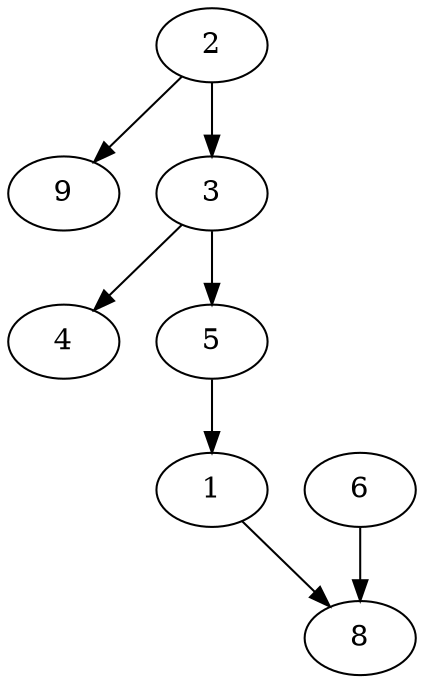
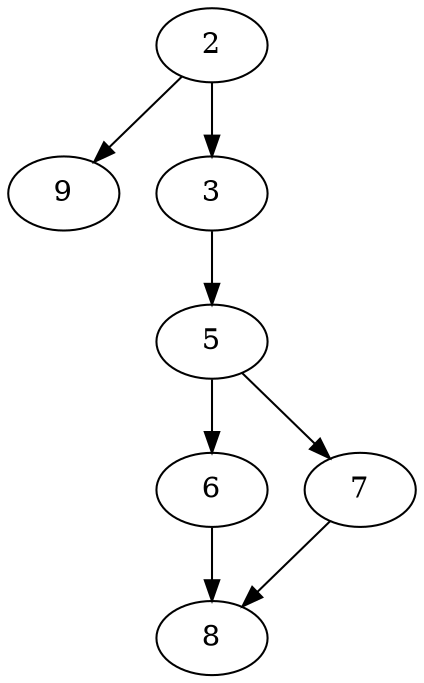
(64, 342) -> none
none -> (212, 406)
(212, 490) -> (360, 490)
